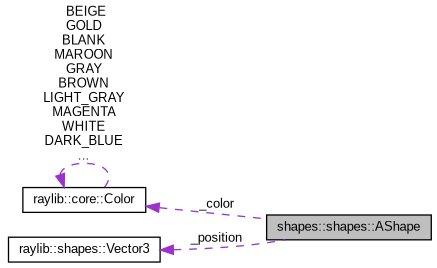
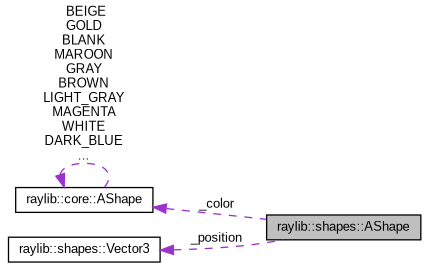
(84, 200) -> (84, 200)
(349, 227) -> (344, 227)
